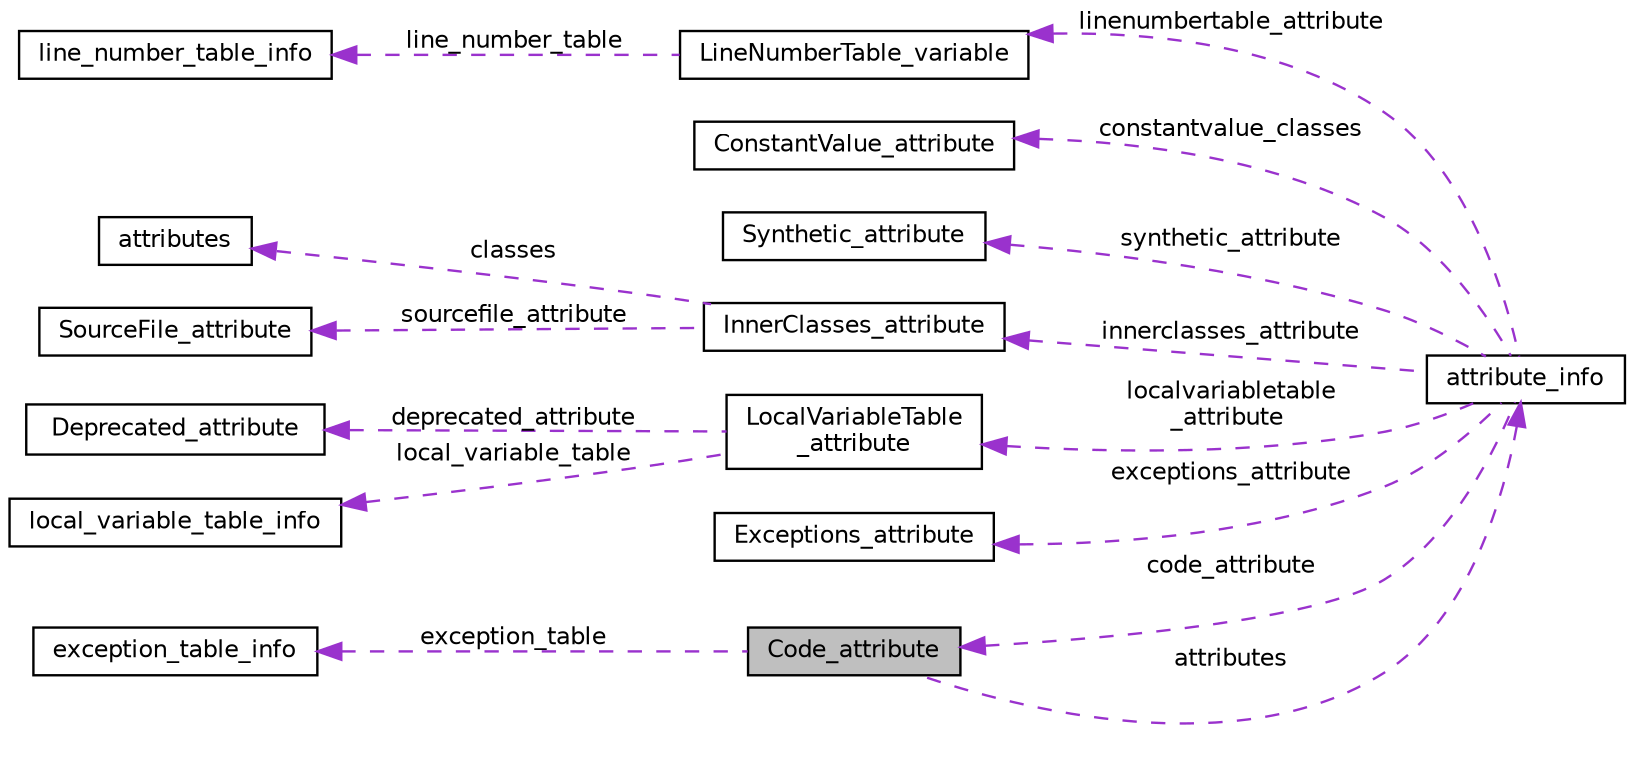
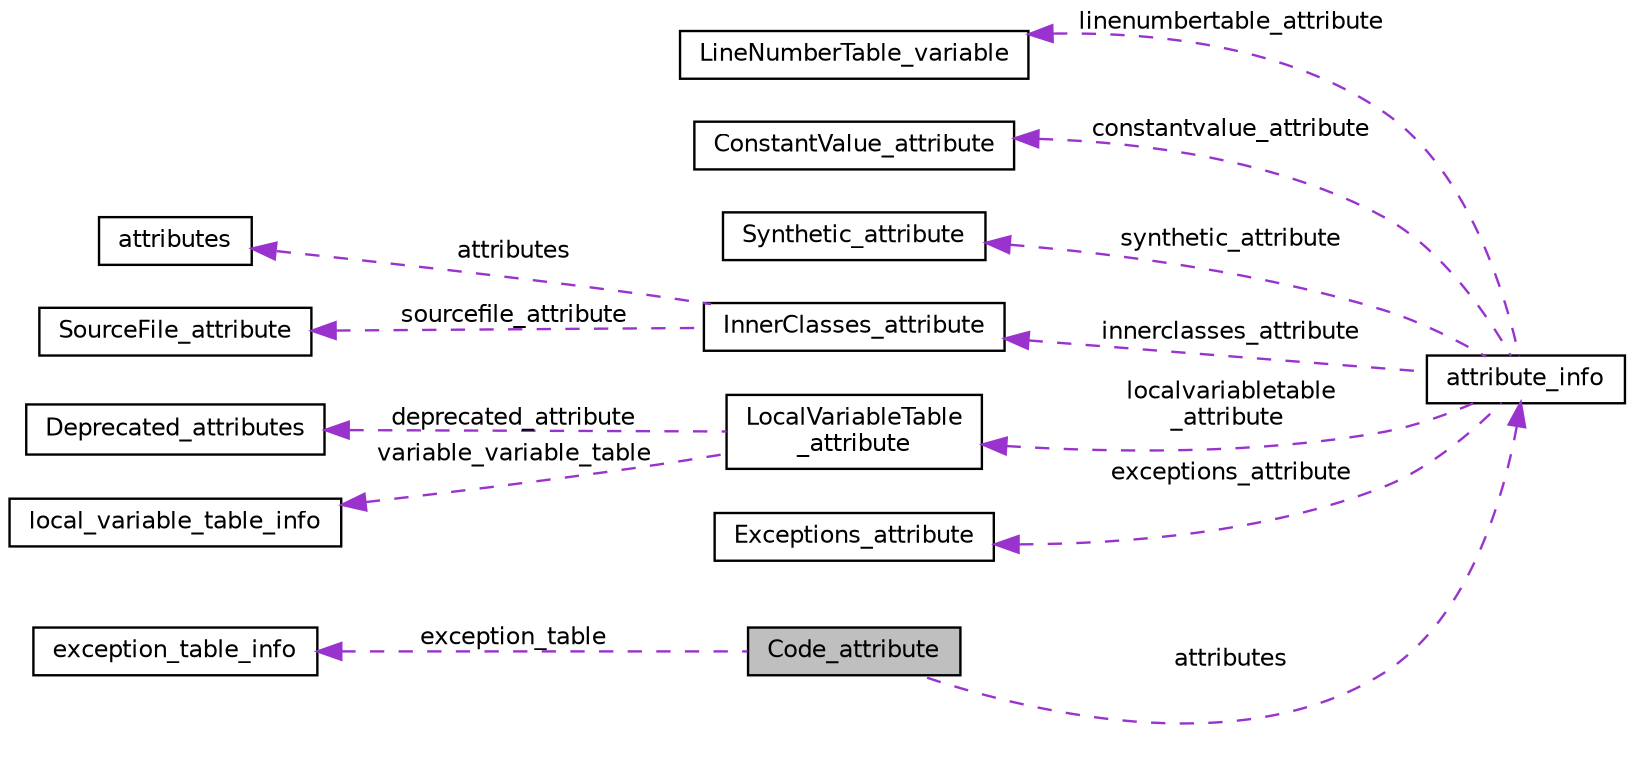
(175, 55) -> none
(1228, 130) -> (1228, 130)
(511, 252) -> (511, 252)
(175, 430) -> (175, 430)
(511, 455) -> (511, 455)
(1298, 609) -> none
